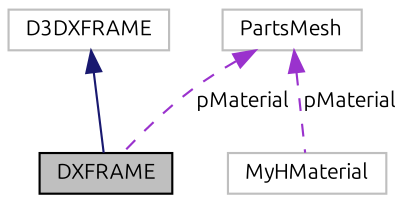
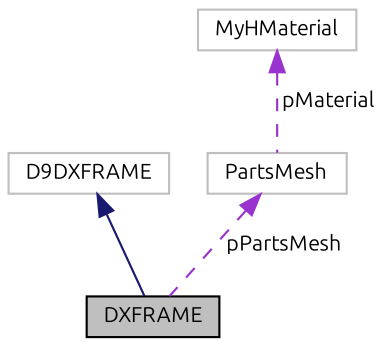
(89, 30) -> (89, 173)
(241, 102) -> (283, 245)
(301, 113) -> (277, 113)
